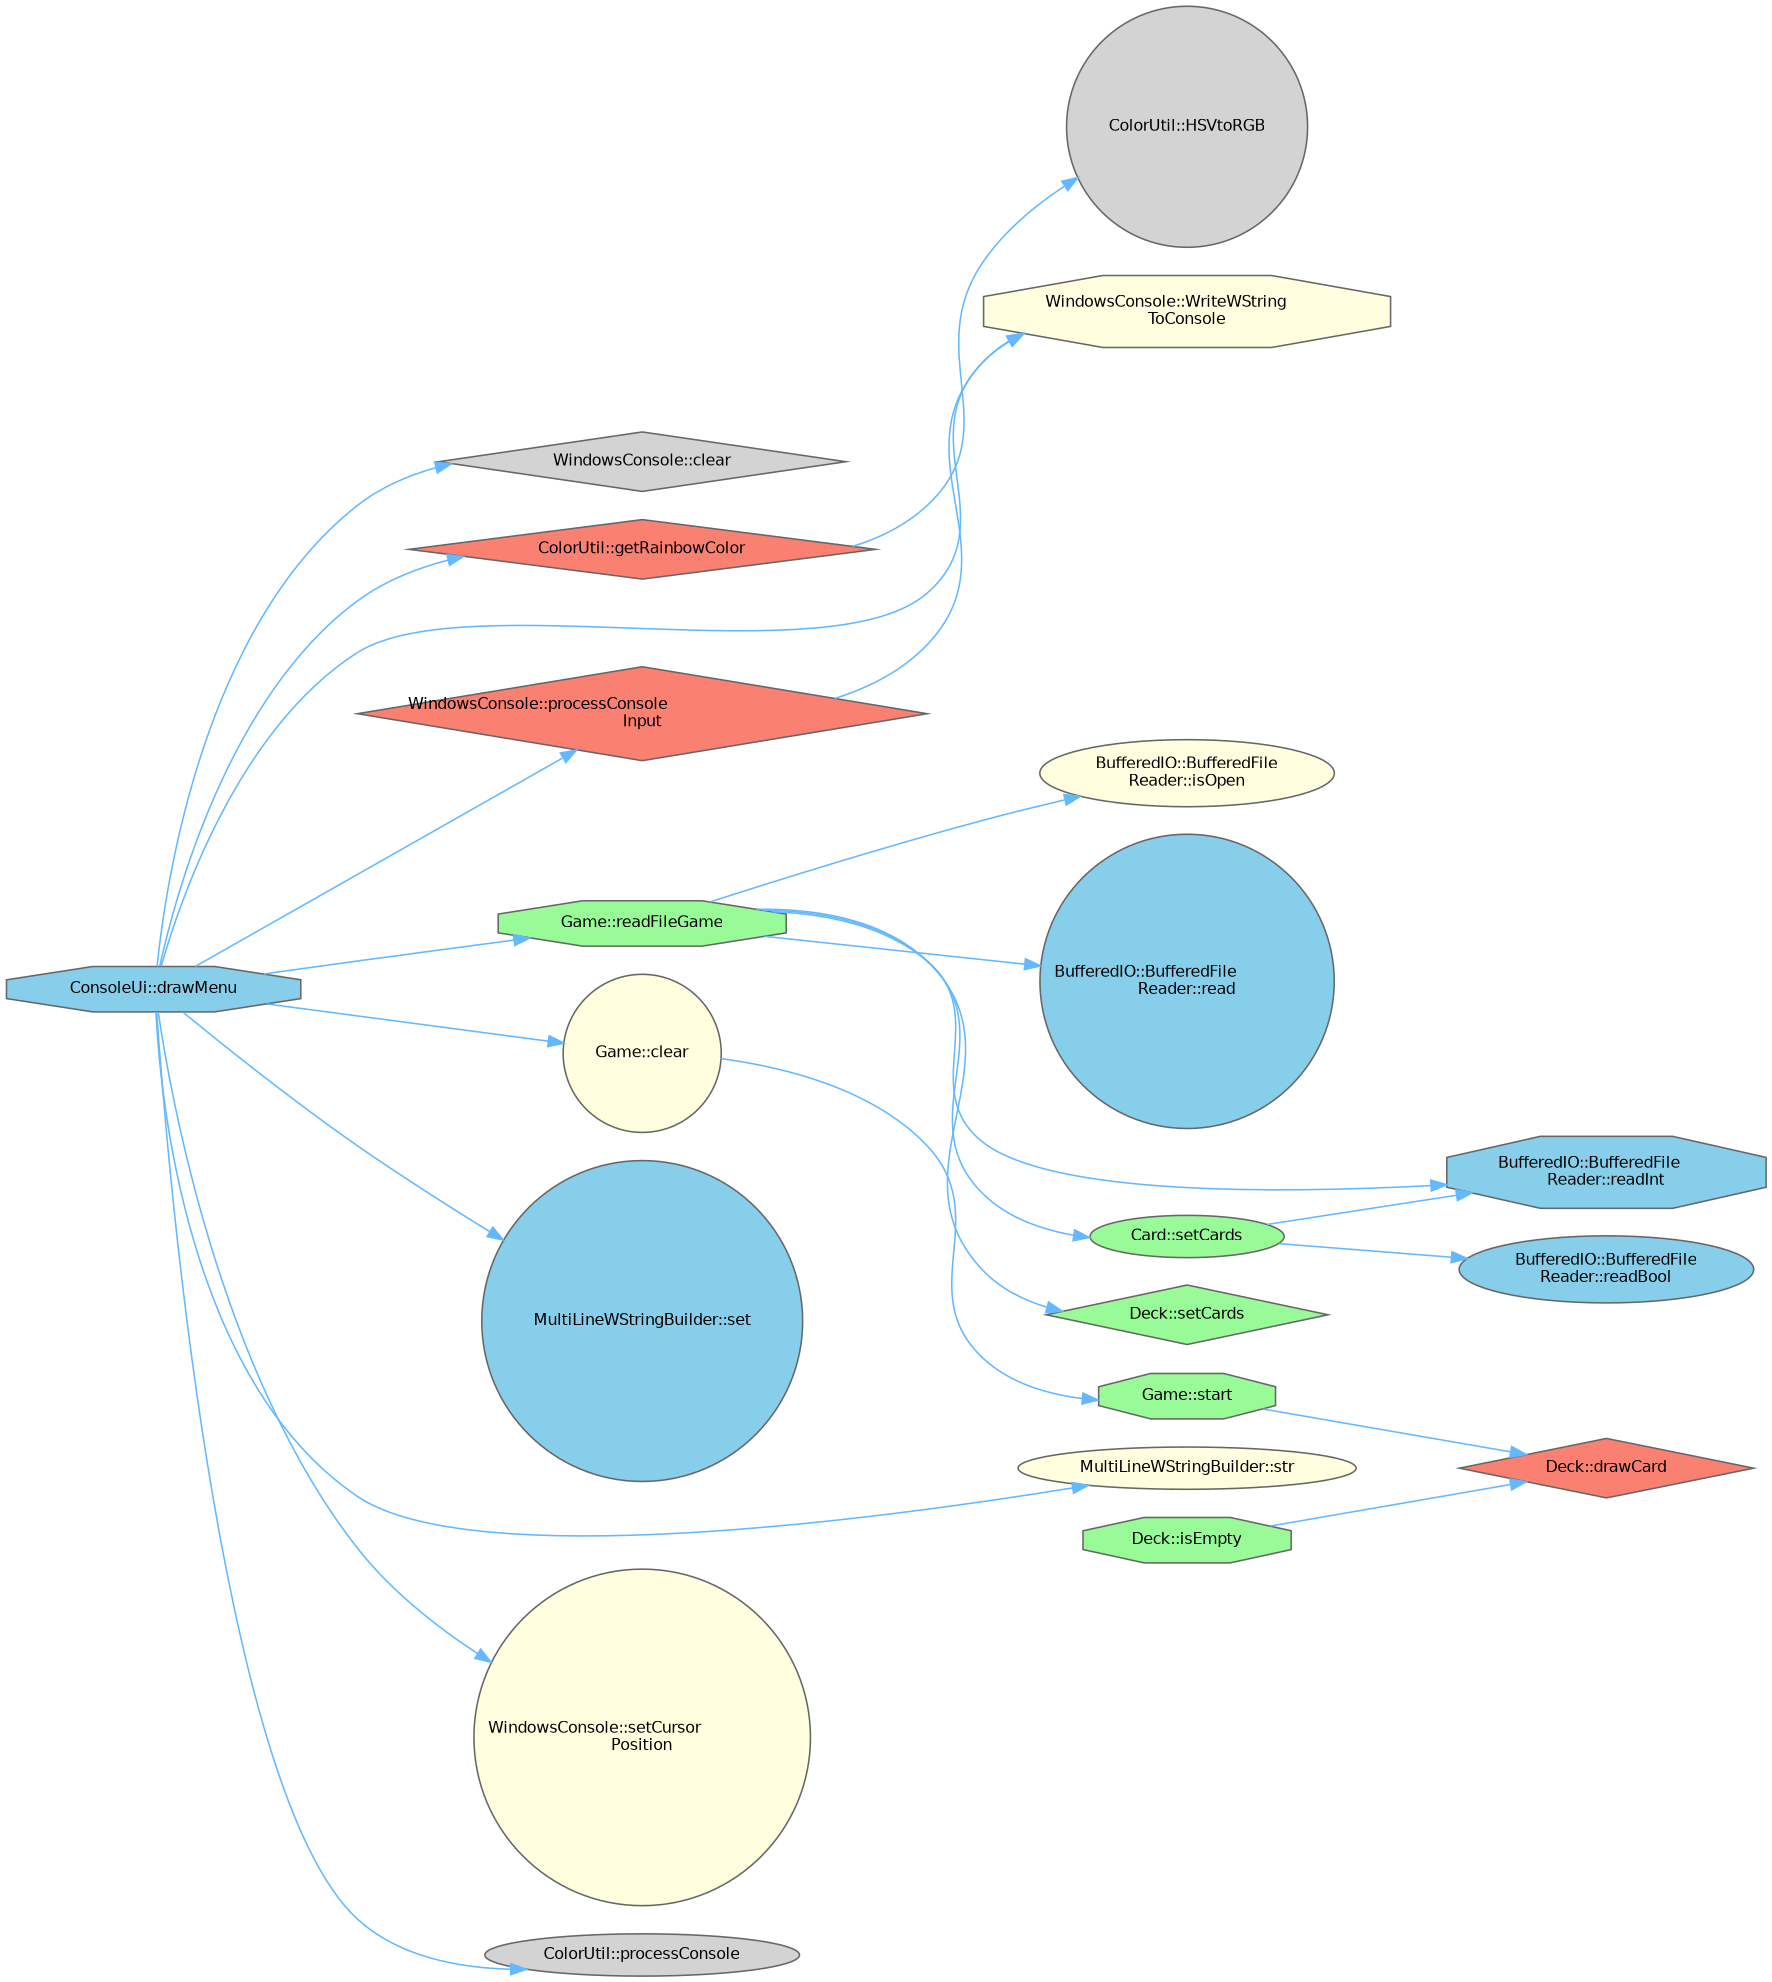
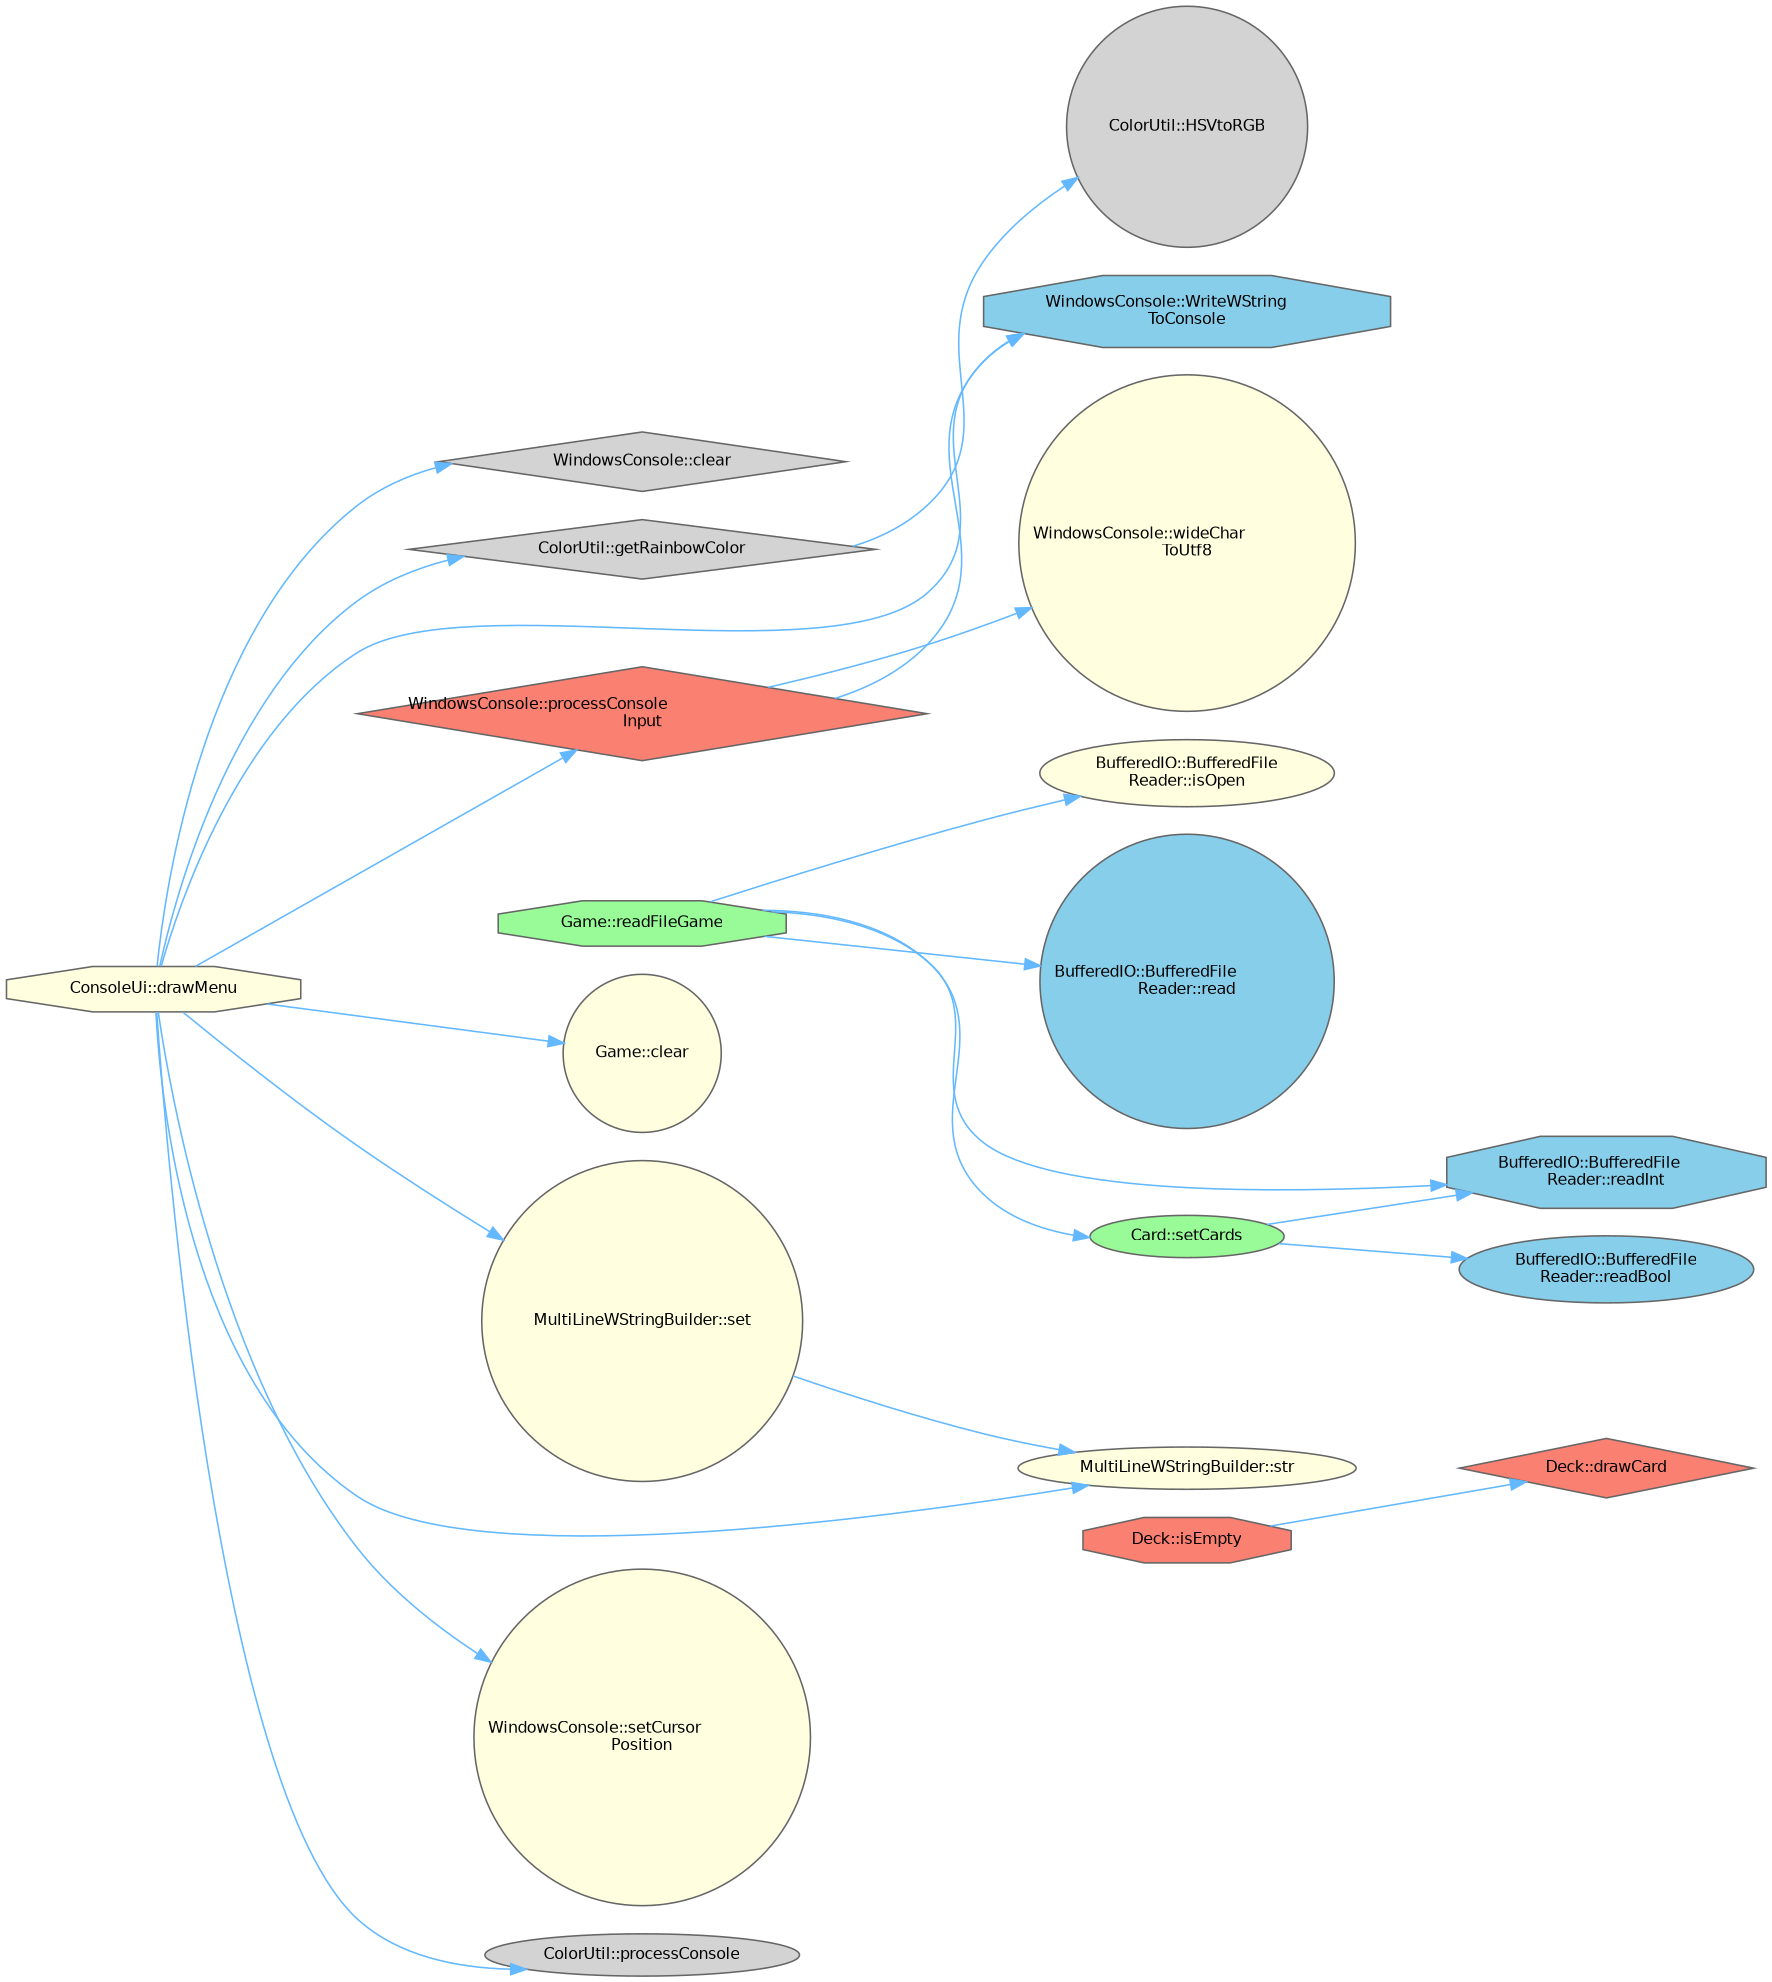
(1187, 311) -> (1187, 311)
none -> (1187, 543)
(642, 549) -> (642, 549)
(389, 957) -> none
(154, 989) -> (154, 989)
(1187, 1315) -> none
(642, 1321) -> (642, 1321)
(1187, 1396) -> none
none -> (925, 1418)
(1187, 1540) -> (1187, 1540)
